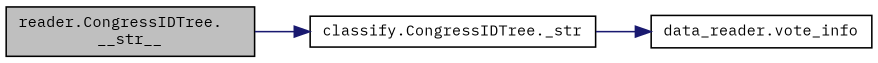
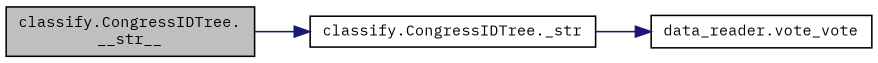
(130, 32) -> (130, 32)
(761, 32) -> (761, 32)
